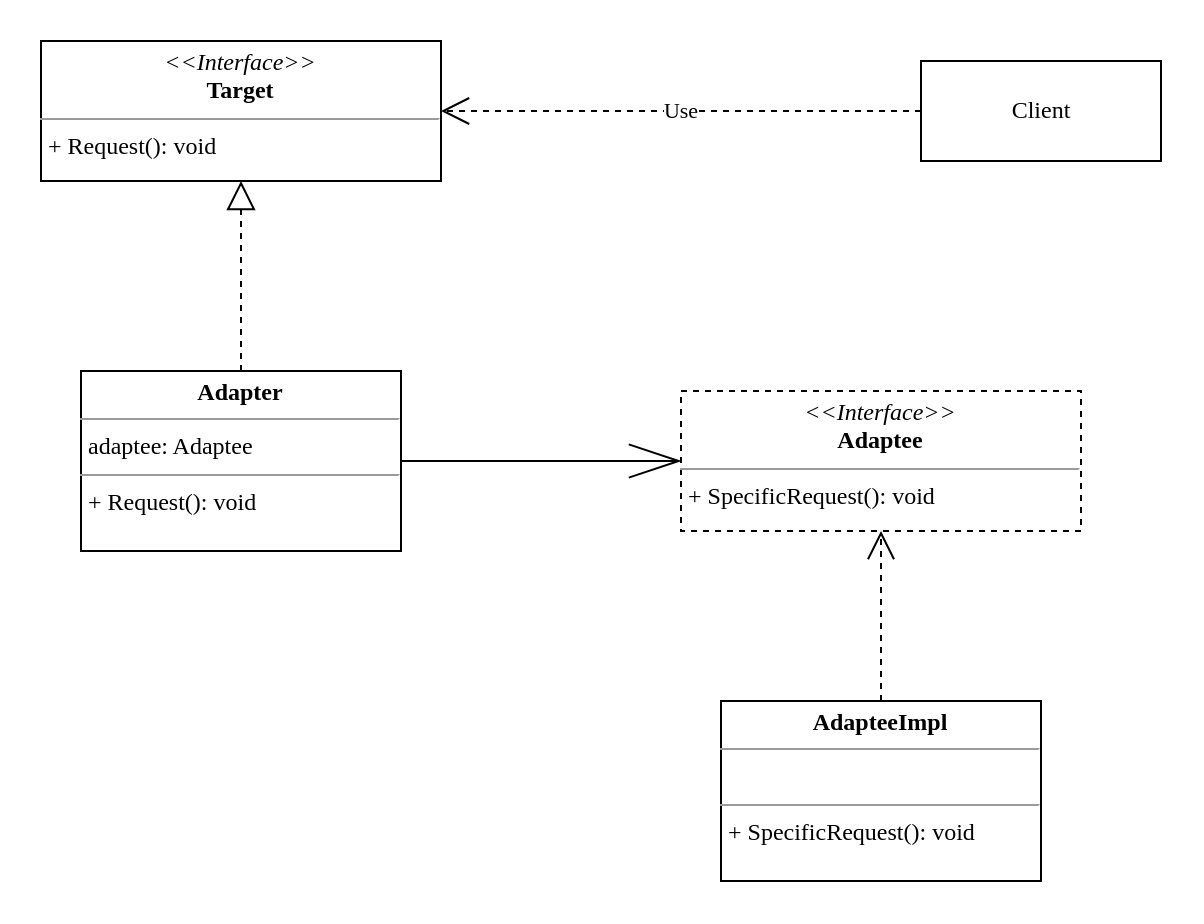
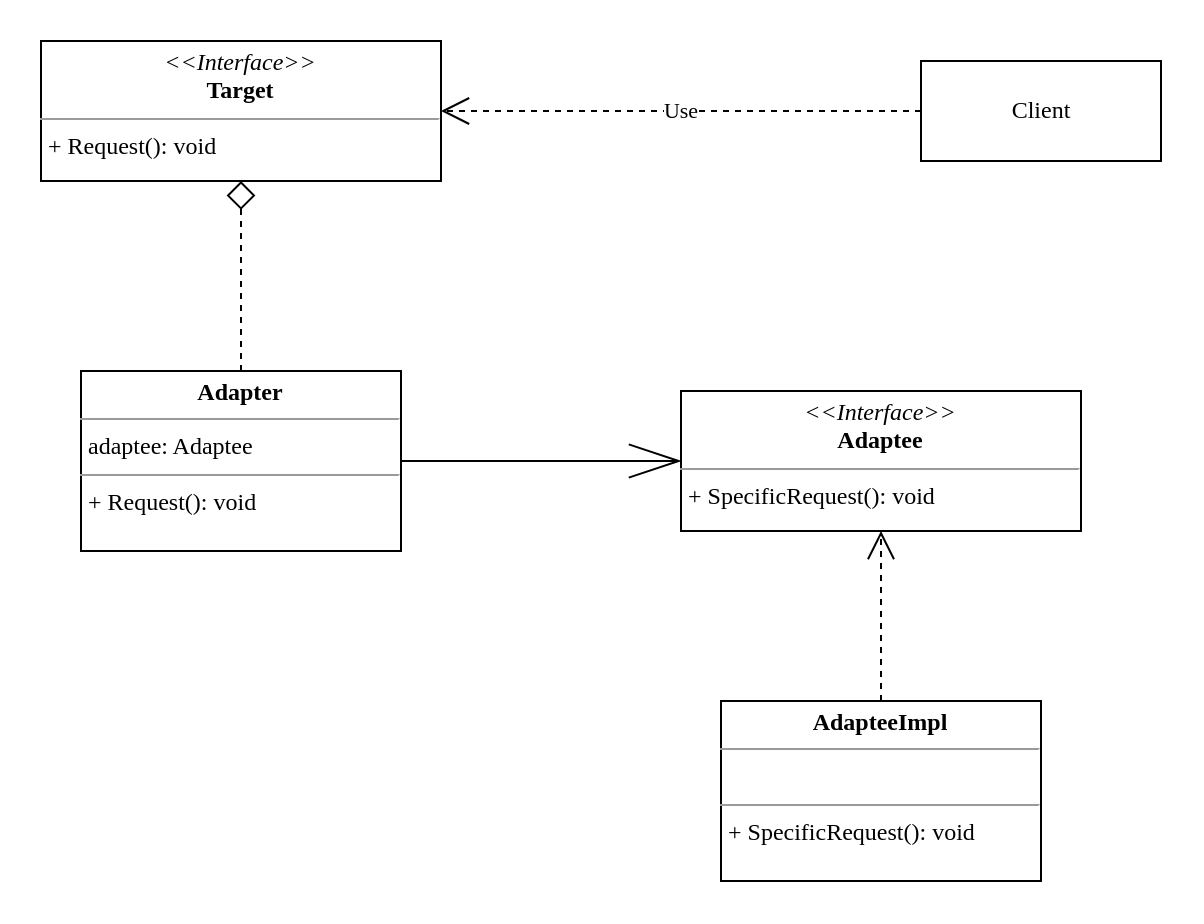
(241, 210) -> (241, 210)
(881, 461) -> (881, 461)
